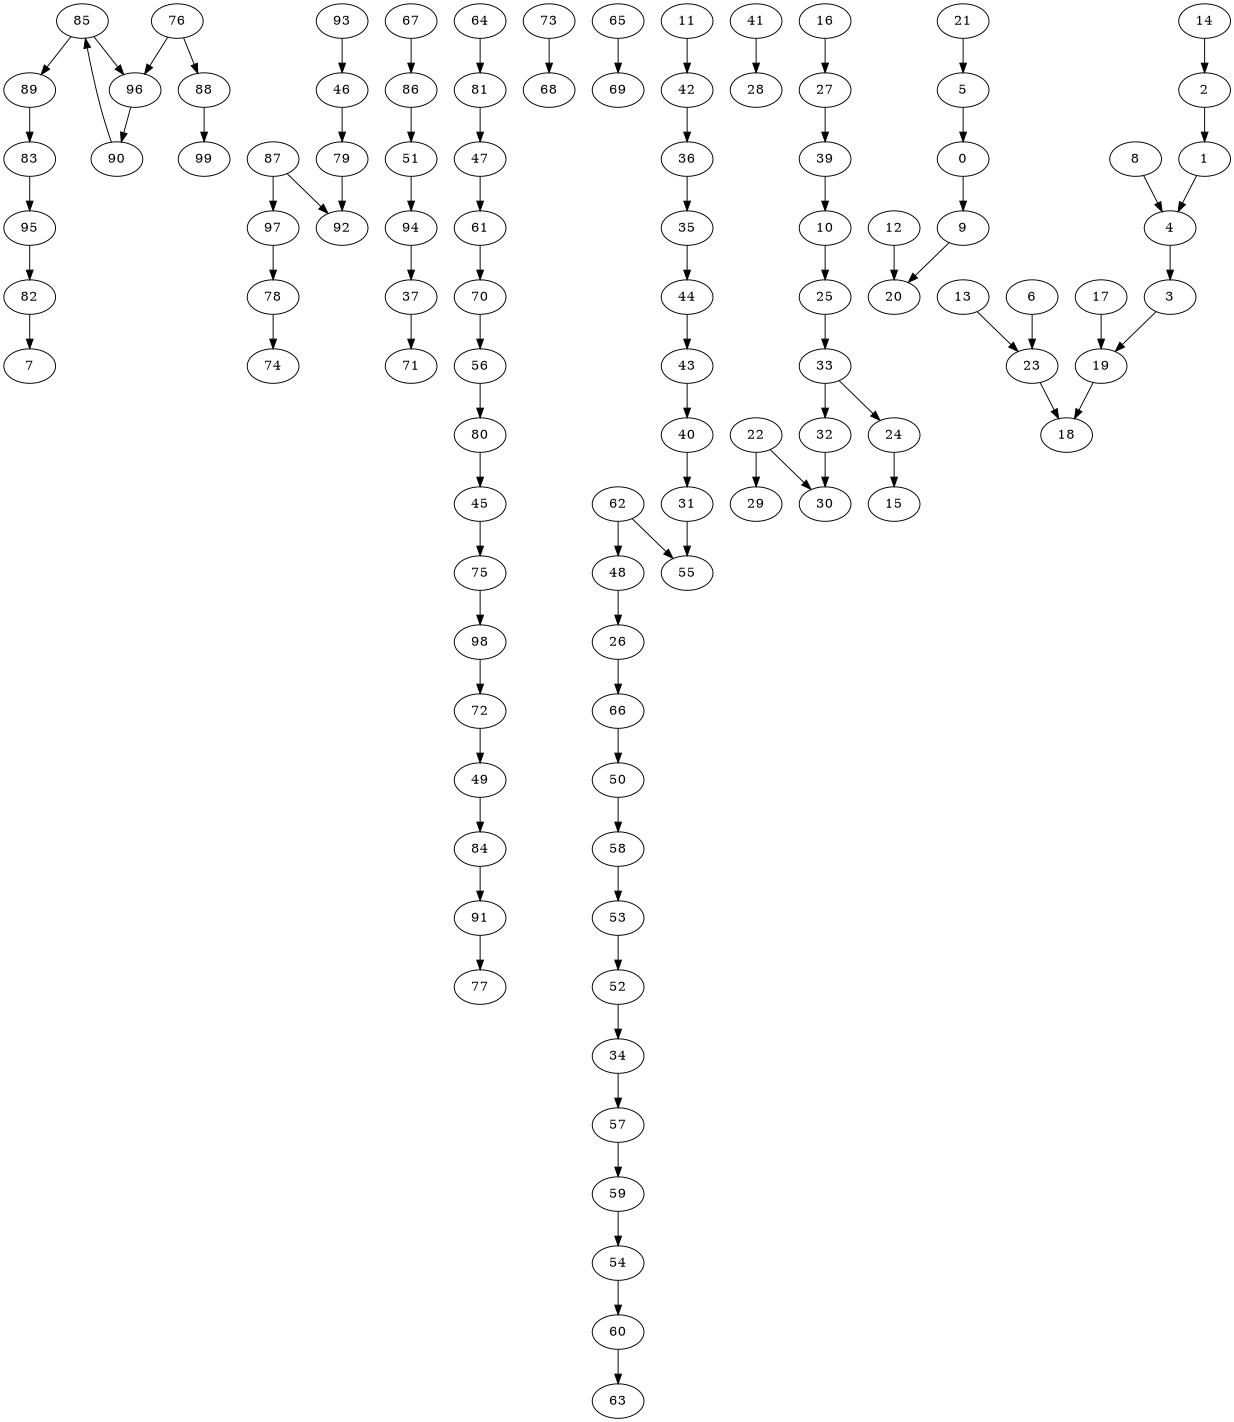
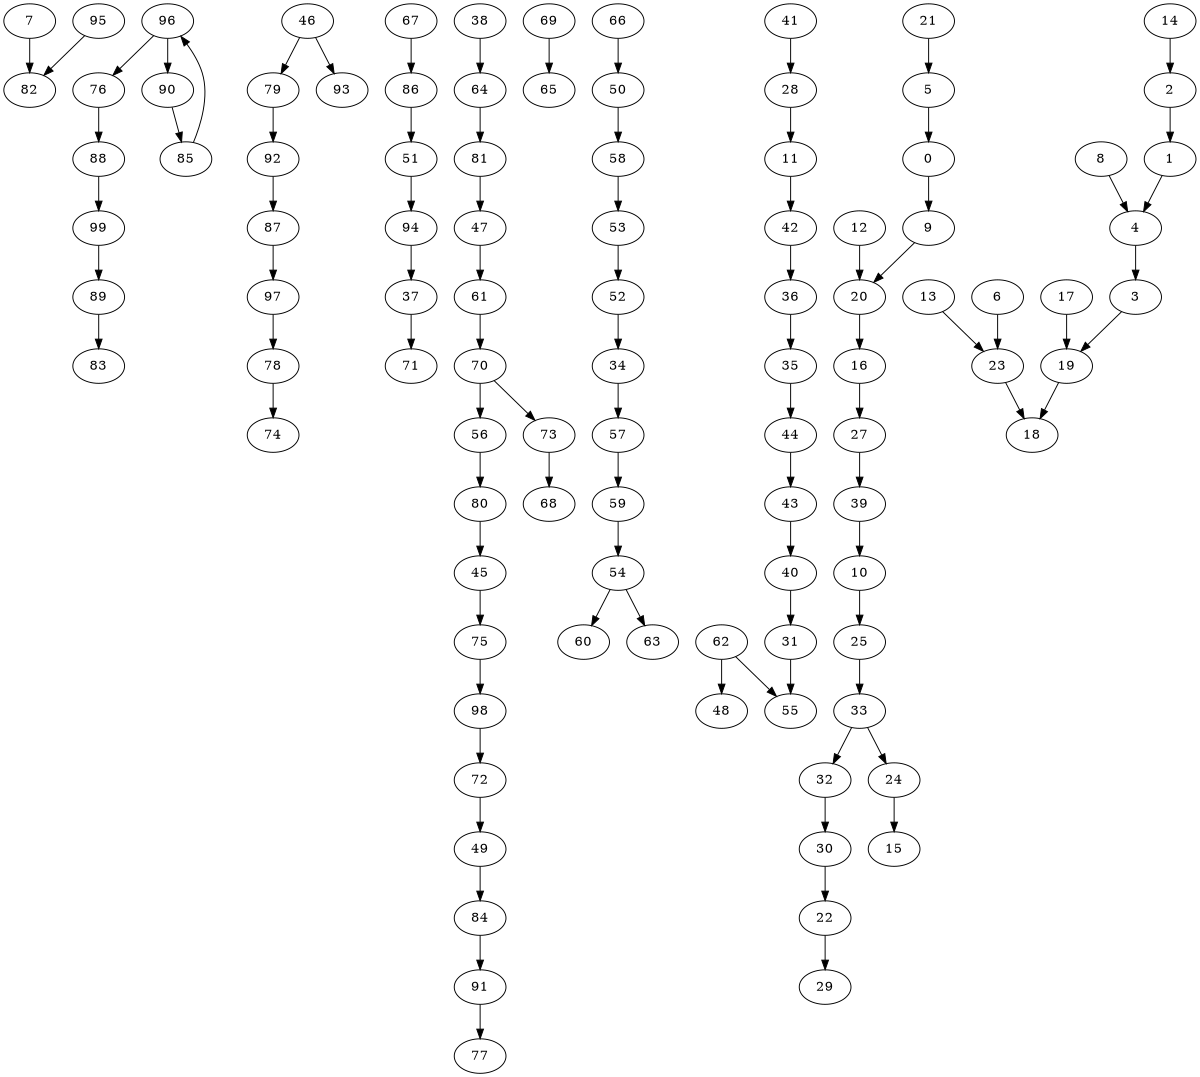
none -> (480, 21)
(342, 51) -> (323, 51)
(618, 51) -> (549, 51)
(59, 52) -> (99, 258)
(159, 52) -> (137, 52)
none -> (791, 120)
(30, 189) -> none
(304, 190) -> (273, 189)
(30, 327) -> (30, 51)
none -> (860, 327)
none -> (511, 397)
(787, 466) -> (825, 879)
(618, 642) -> none
(618, 1362) -> (633, 603)
